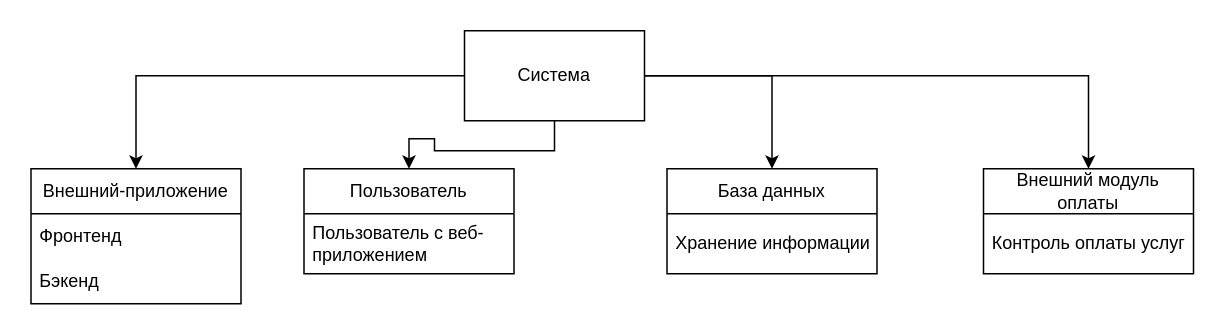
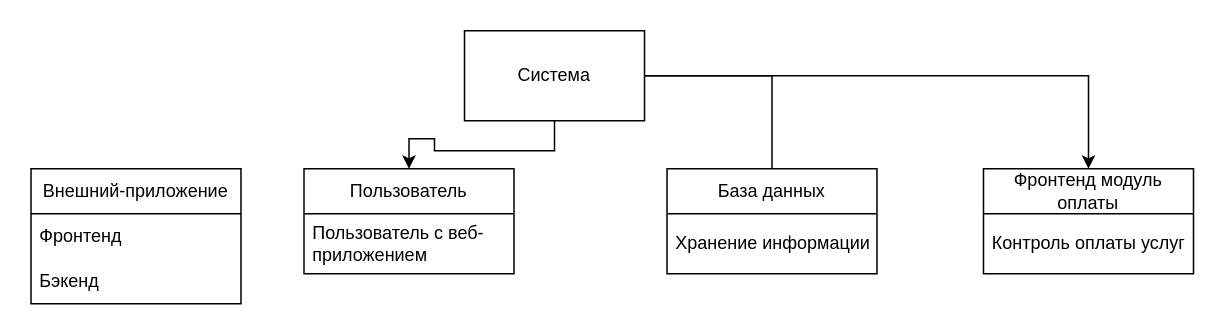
(259, 76) -> none
(772, 157) -> (772, 161)
(1088, 191) -> (1088, 191)
